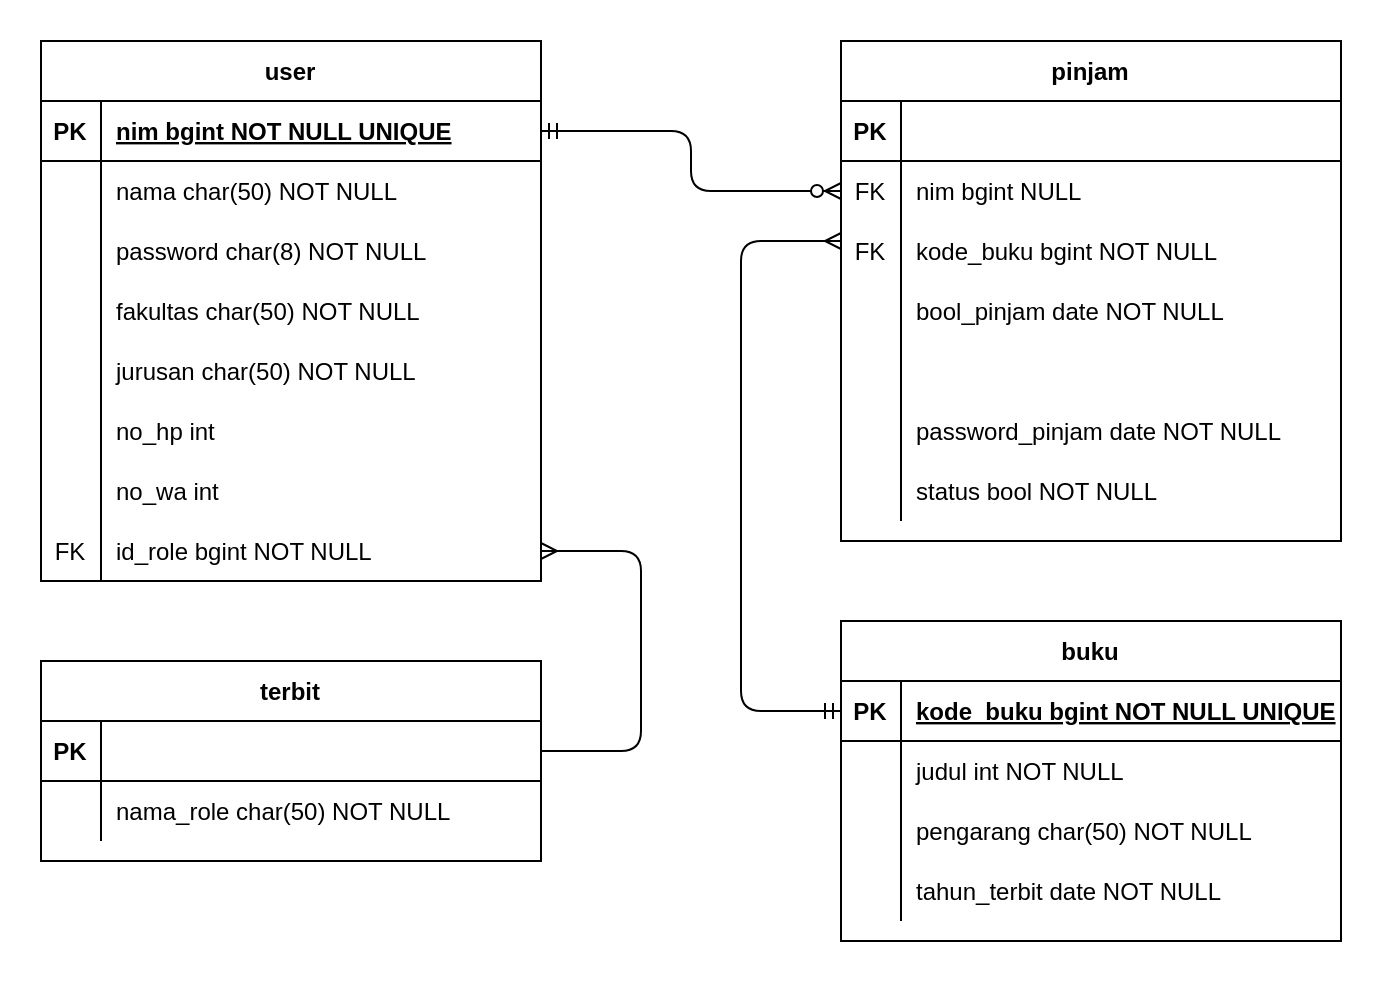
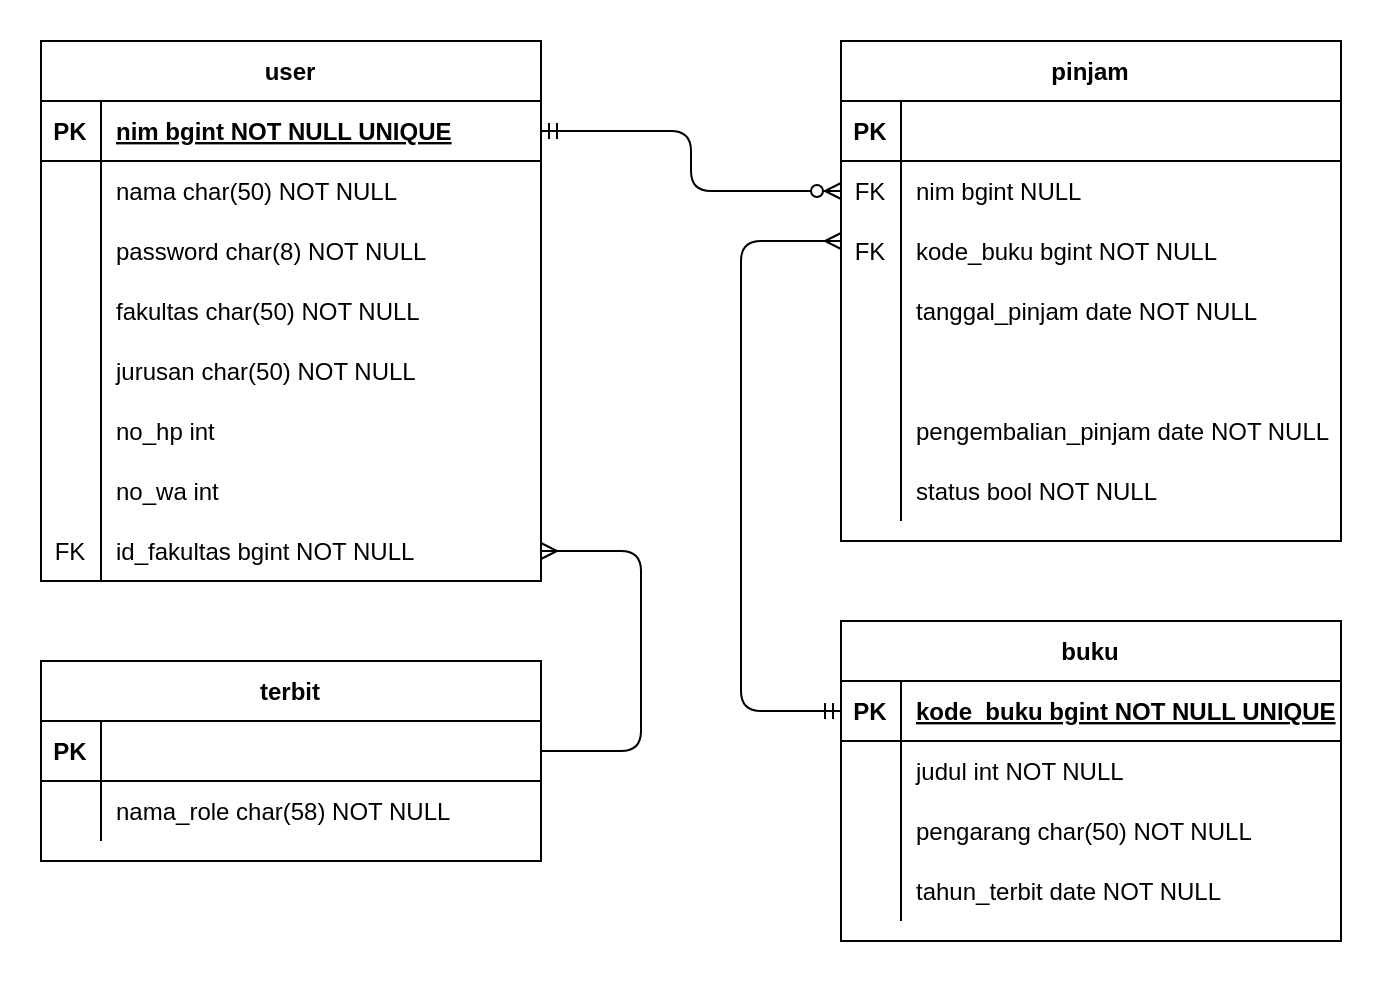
(1068, 312) -> (1089, 312)
(1098, 432) -> (1119, 432)
(245, 552) -> (272, 552)
(285, 812) -> (285, 812)
